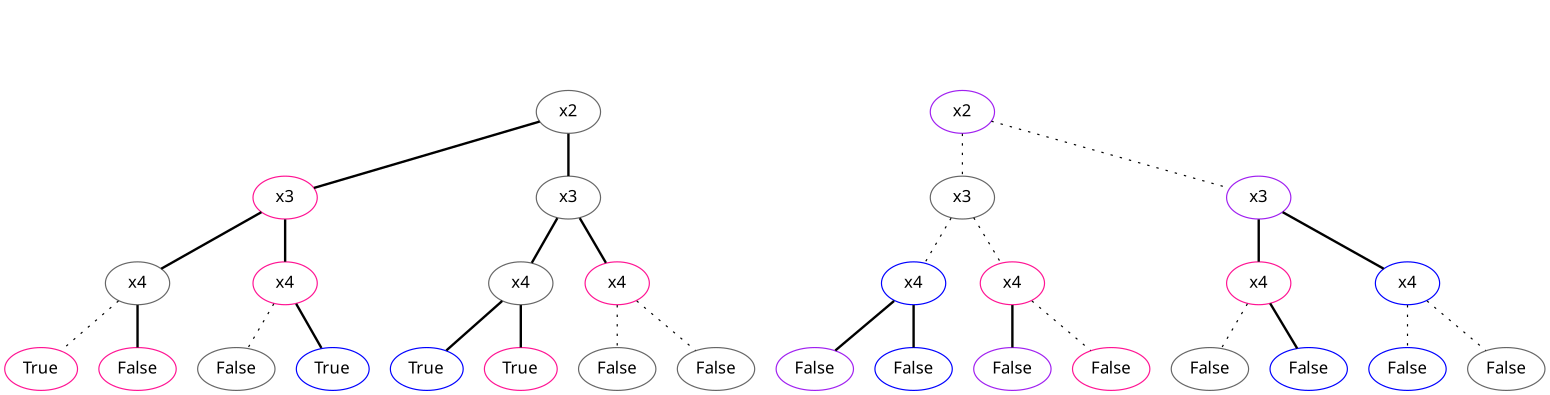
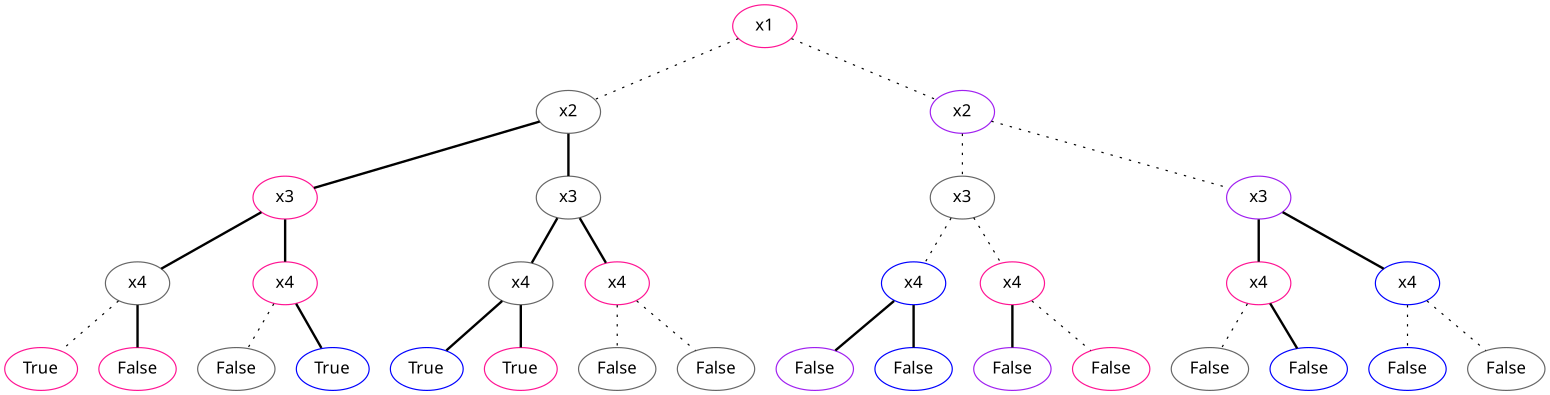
none -> (765, 26)
